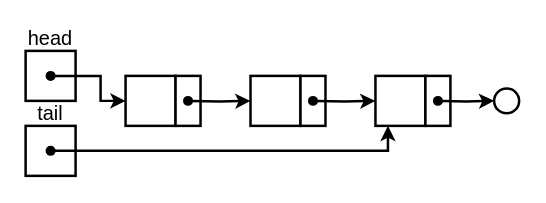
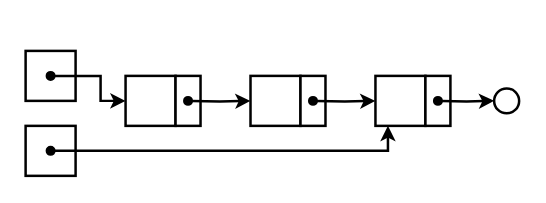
(51, 38) -> none
(51, 113) -> none
